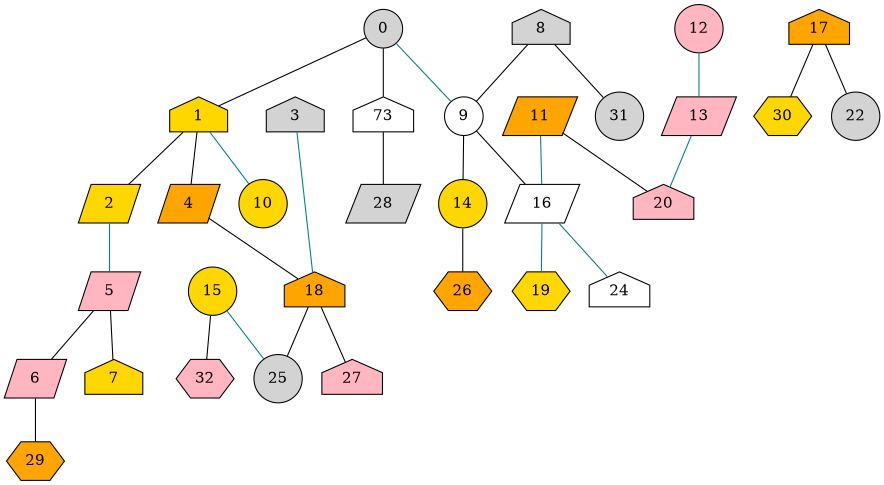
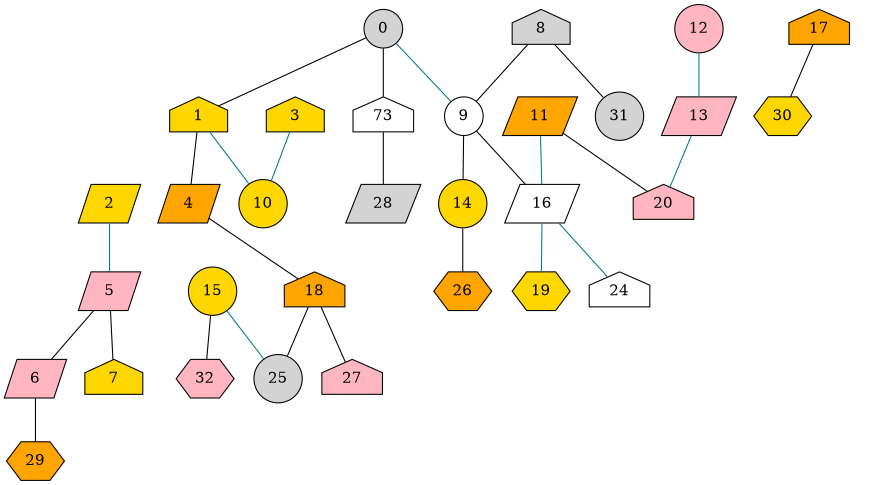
(295, 116) -> (295, 116)
(856, 116) -> none
(156, 158) -> none
(305, 202) -> (281, 156)
